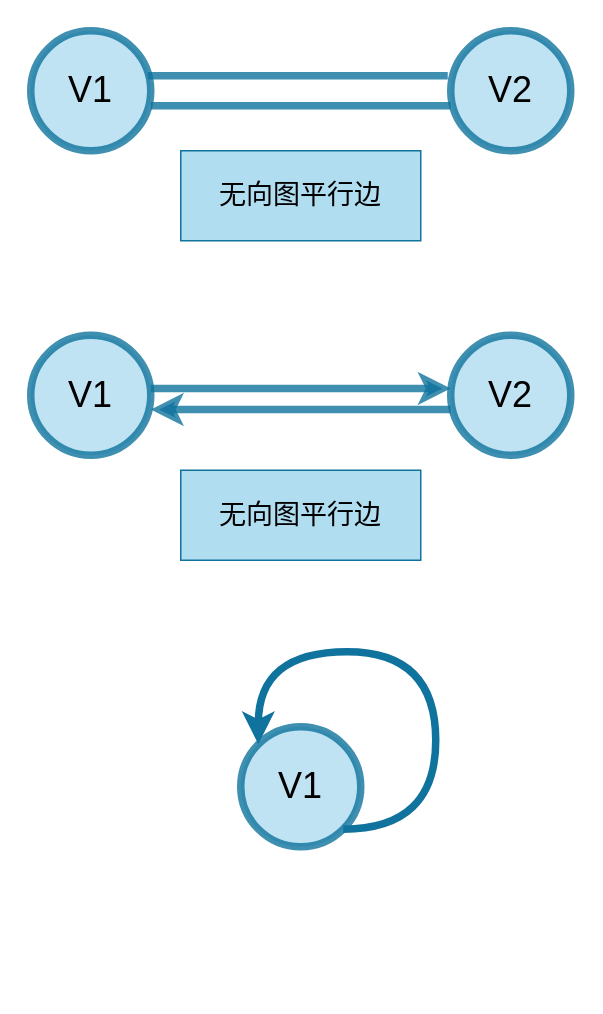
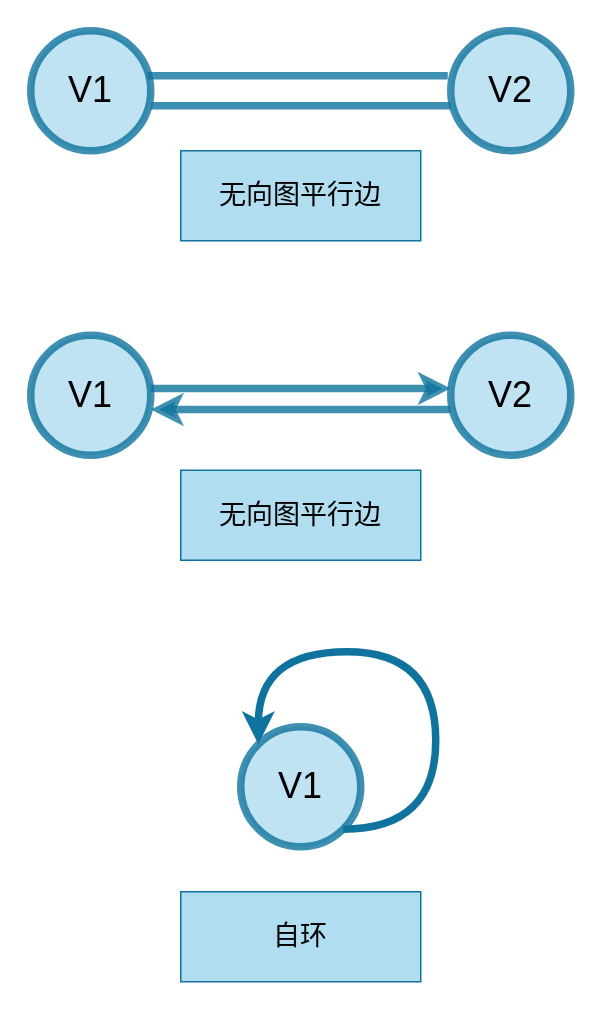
none -> (301, 937)
